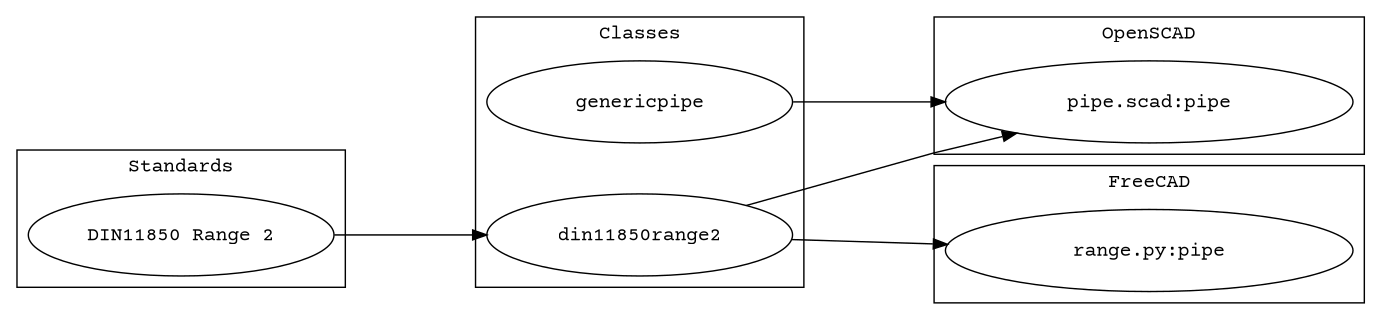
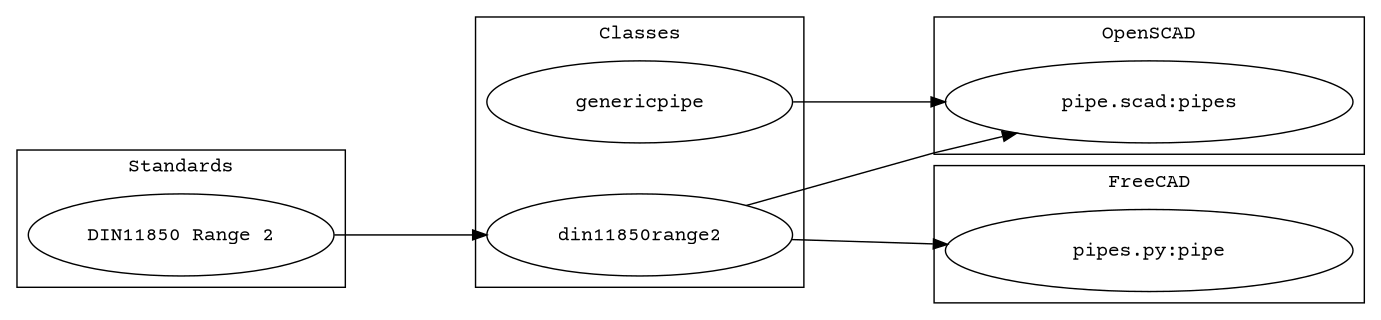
(1149, 102) -> (1149, 102)
(1149, 251) -> (1149, 251)
